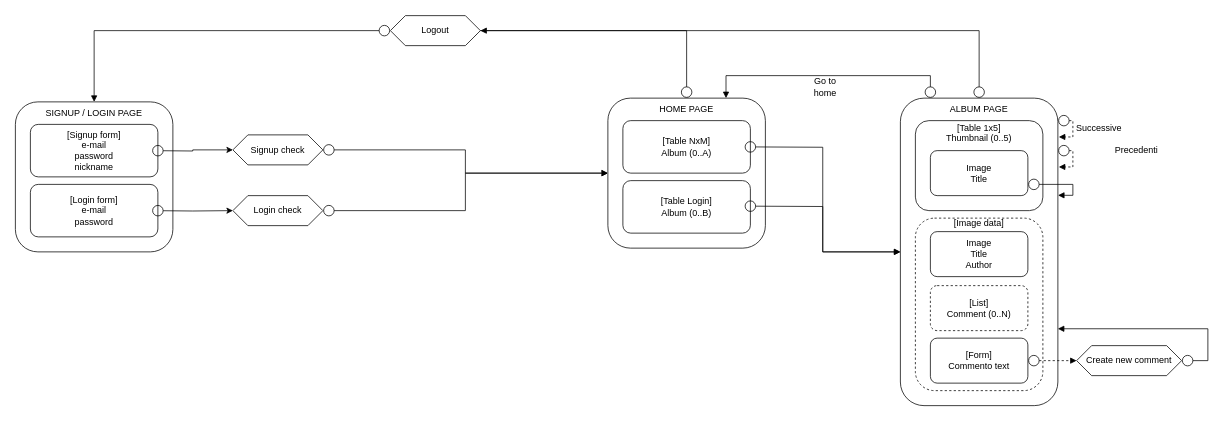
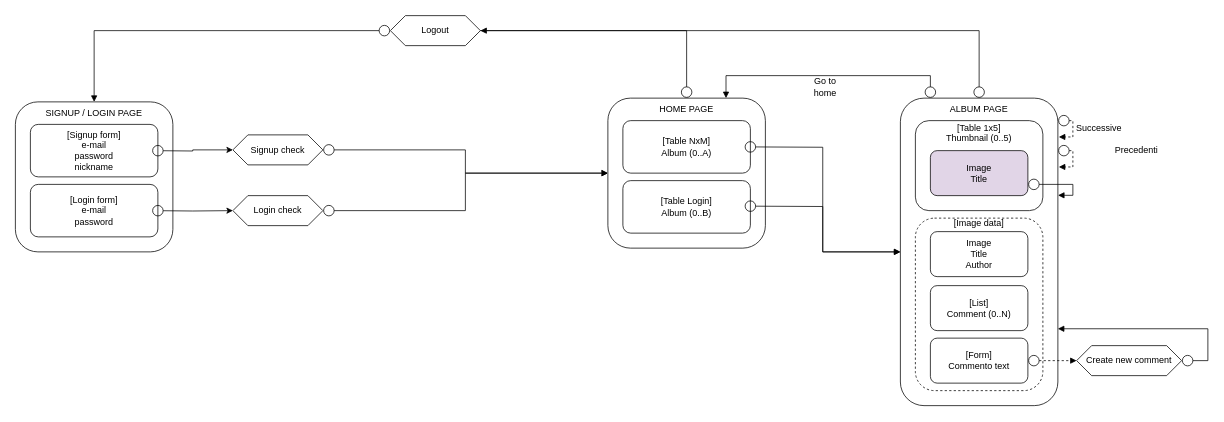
(979, 173) -> (979, 173)
(979, 308) -> (979, 308)
